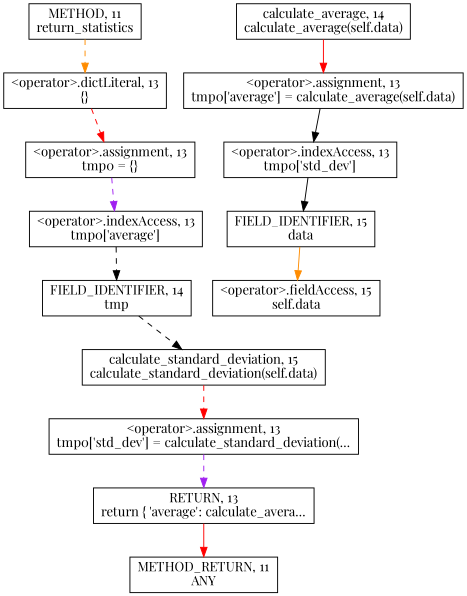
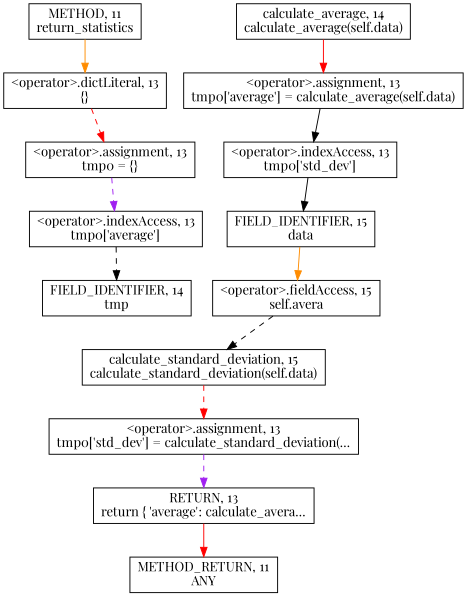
(85, 51) -> (85, 51)
(296, 305) -> (296, 305)
(157, 330) -> (254, 330)
